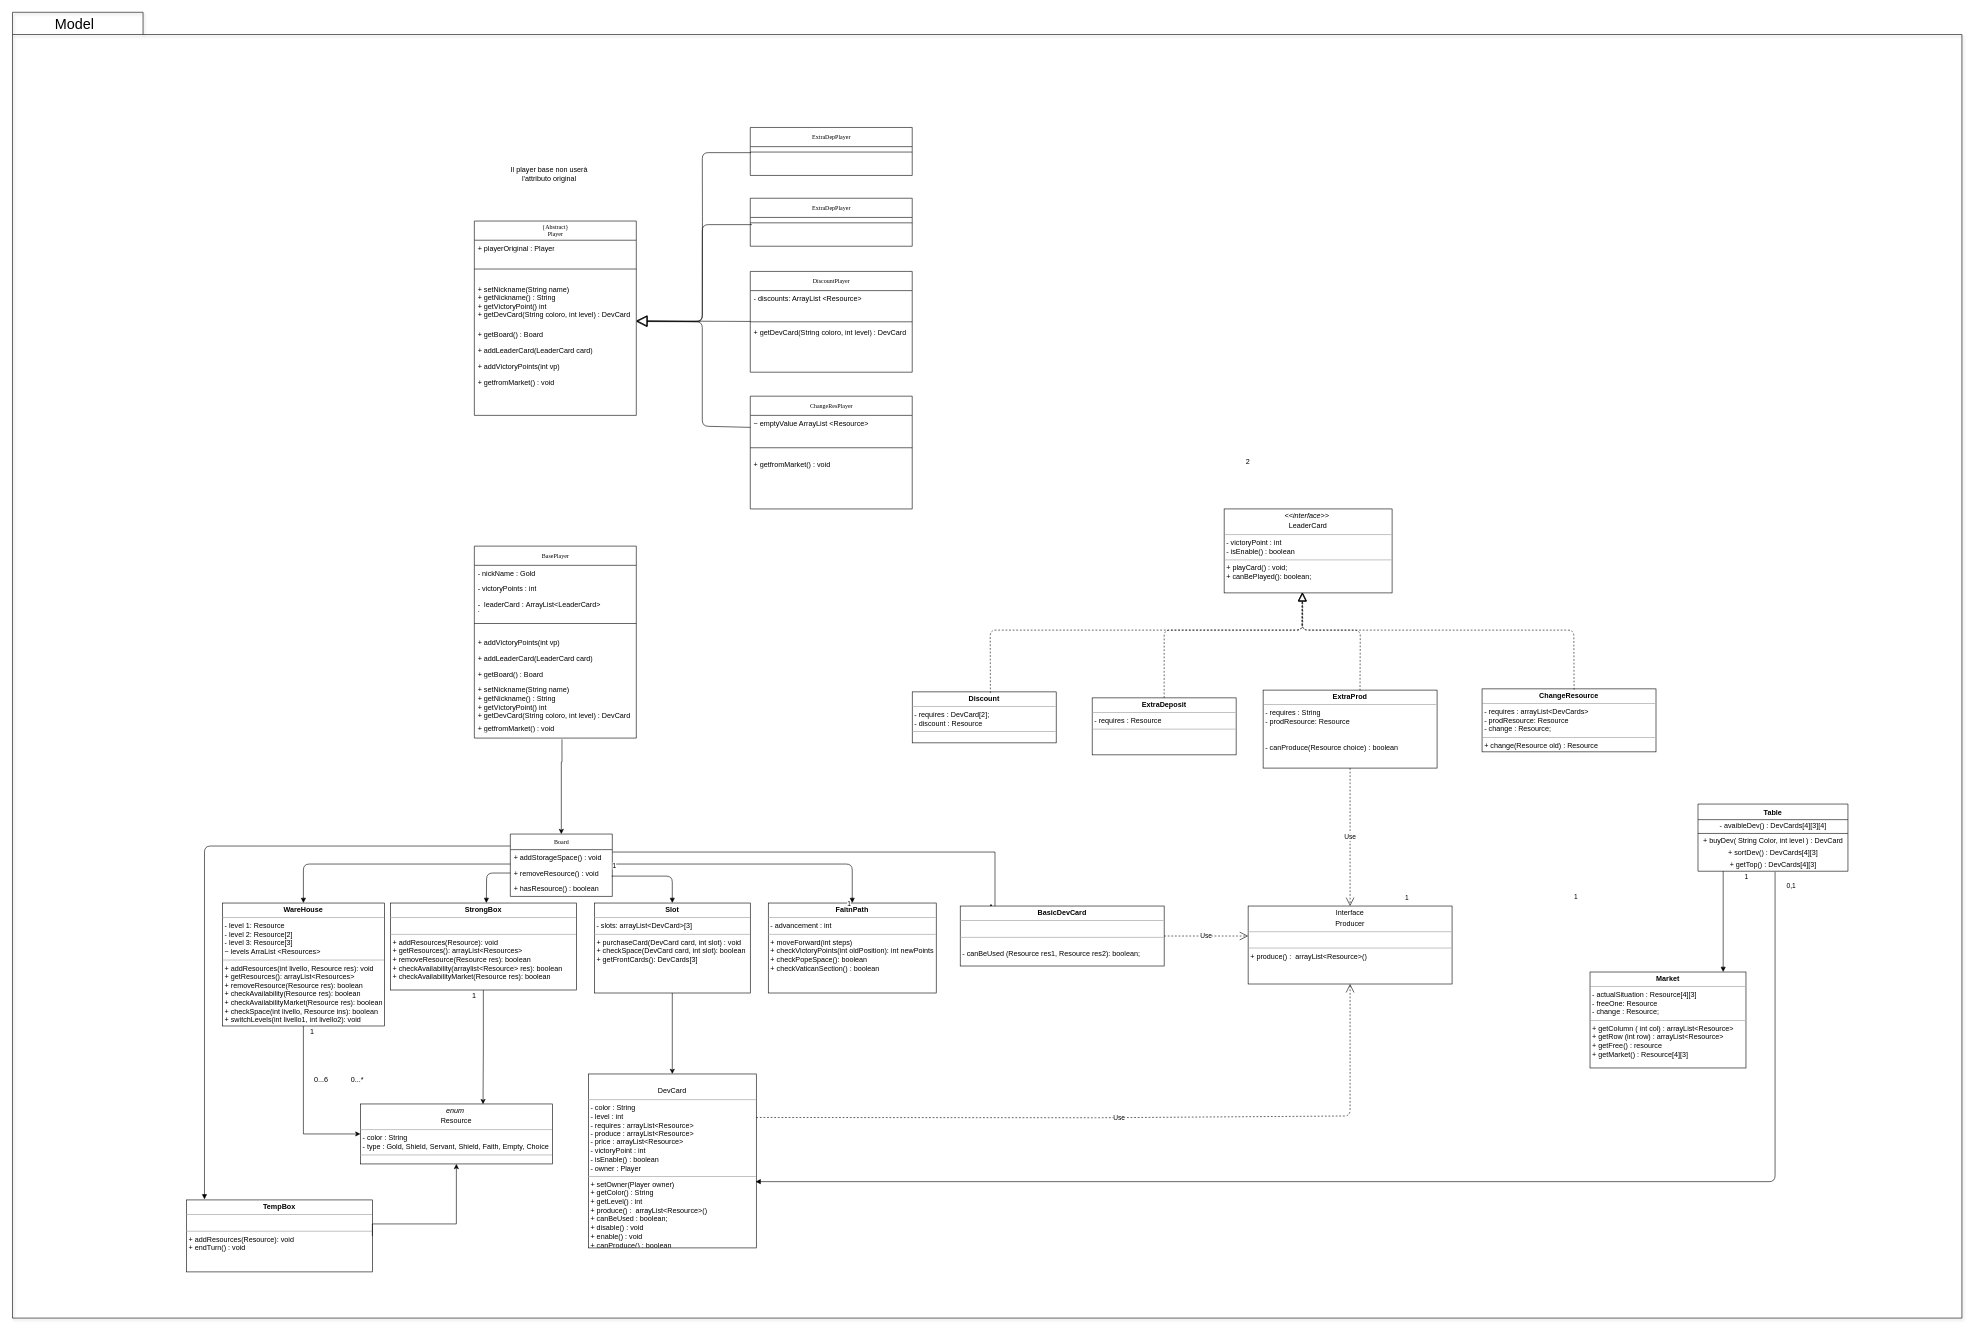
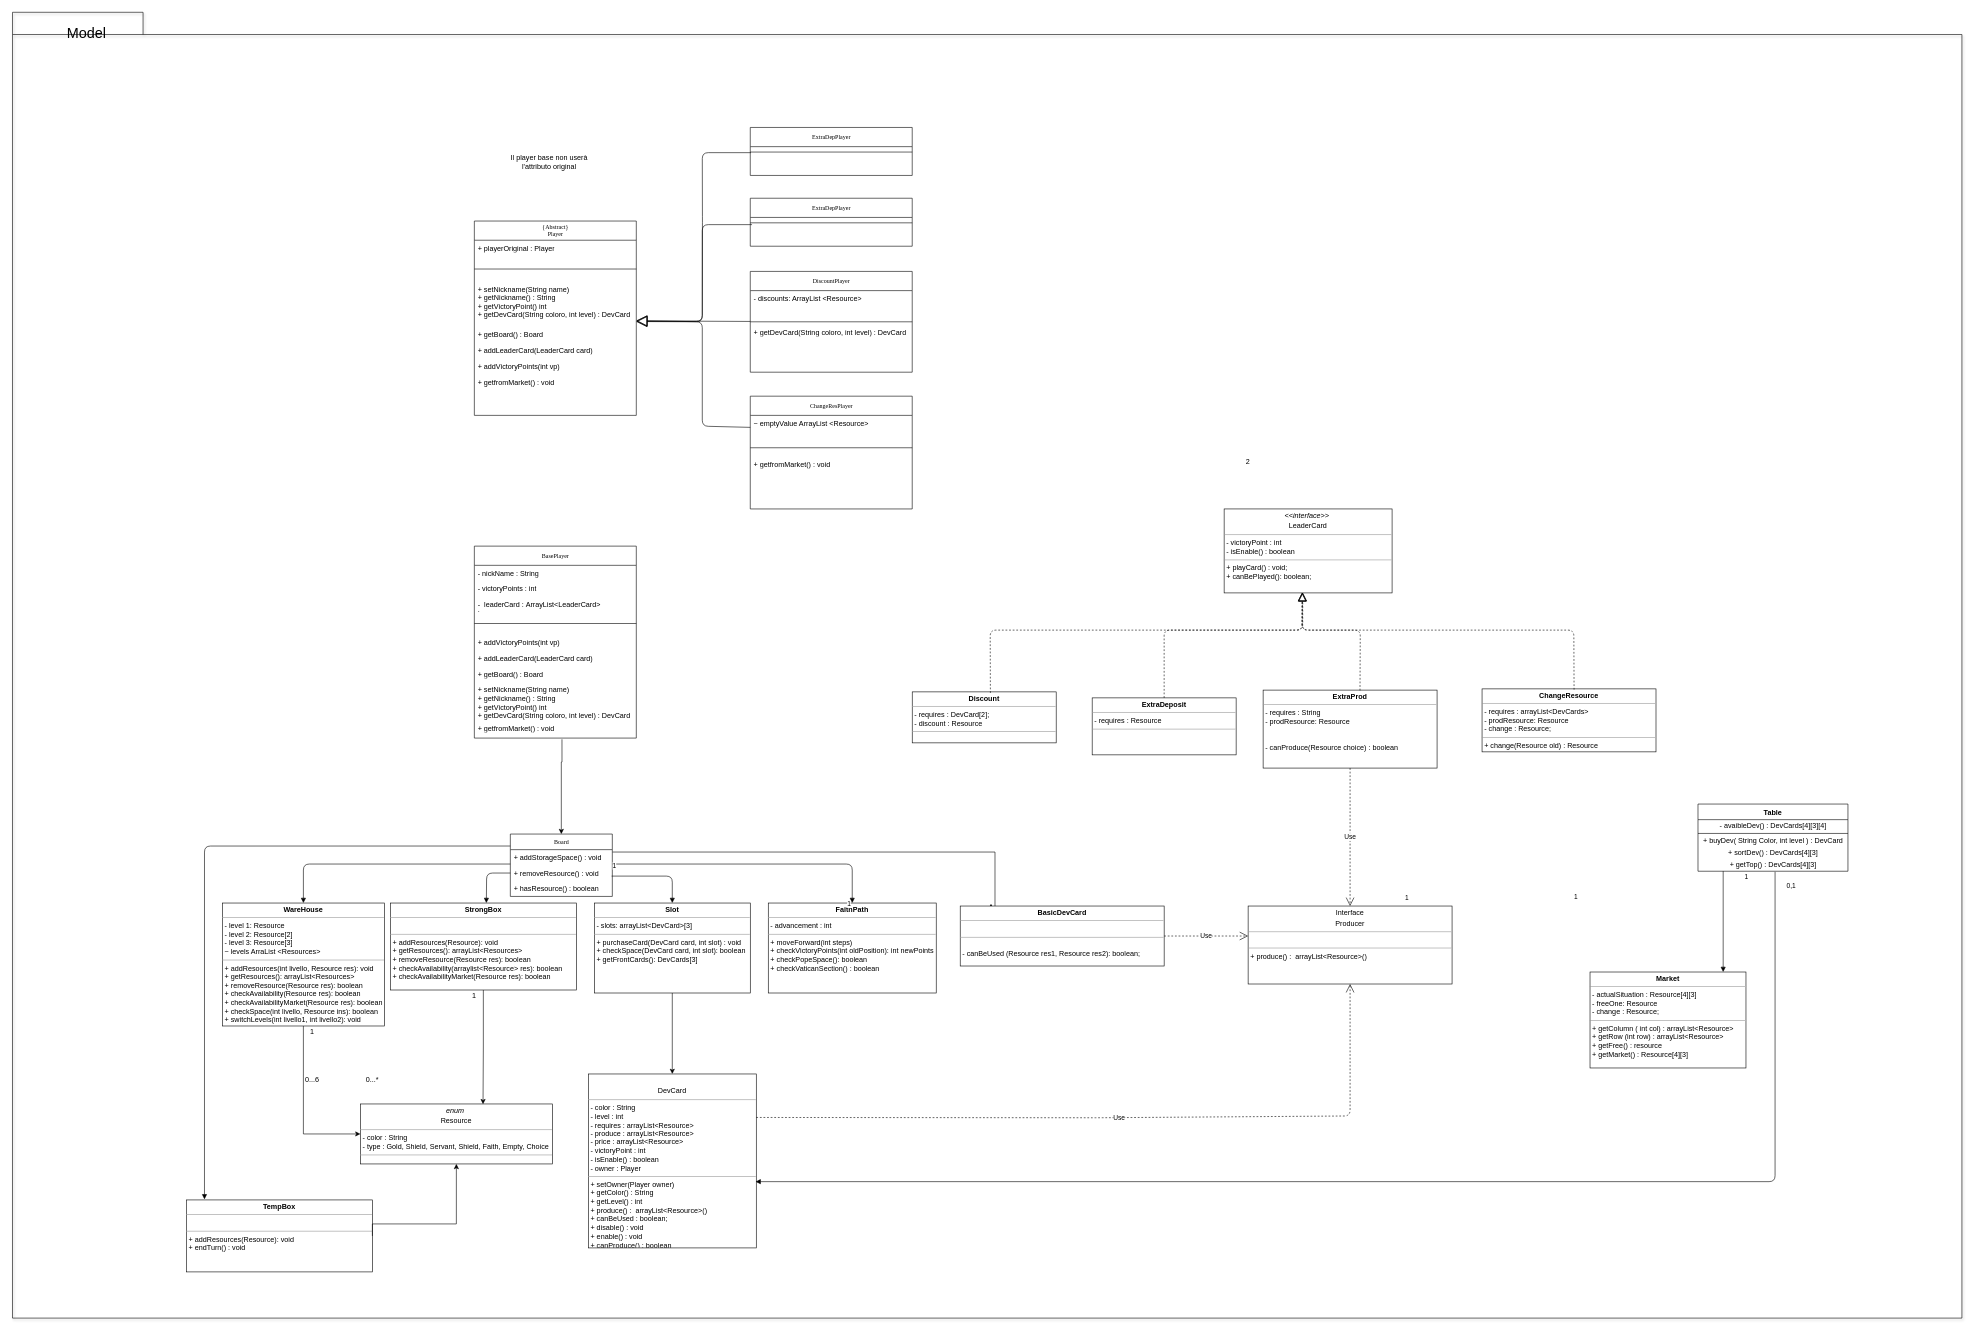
(81, 23) -> (93, 32)
(549, 174) -> (549, 162)
(507, 574) -> (511, 574)
(321, 1080) -> (312, 1080)
(357, 1080) -> (372, 1080)
